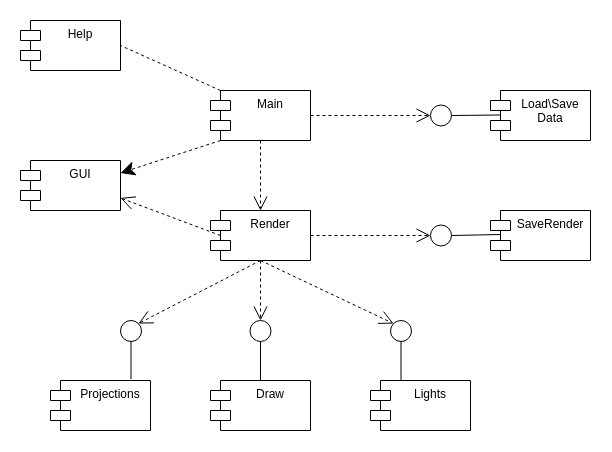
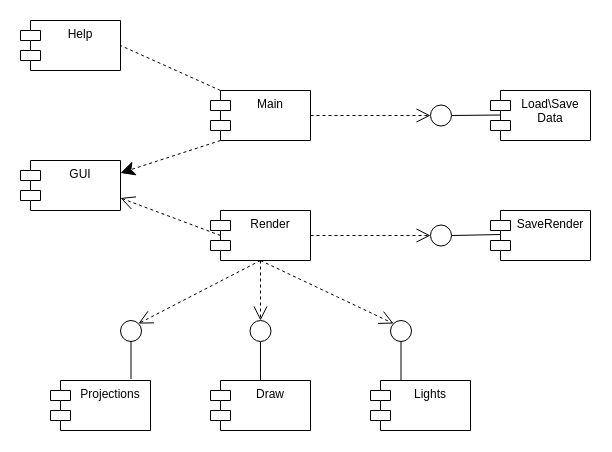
(261, 174) -> none
